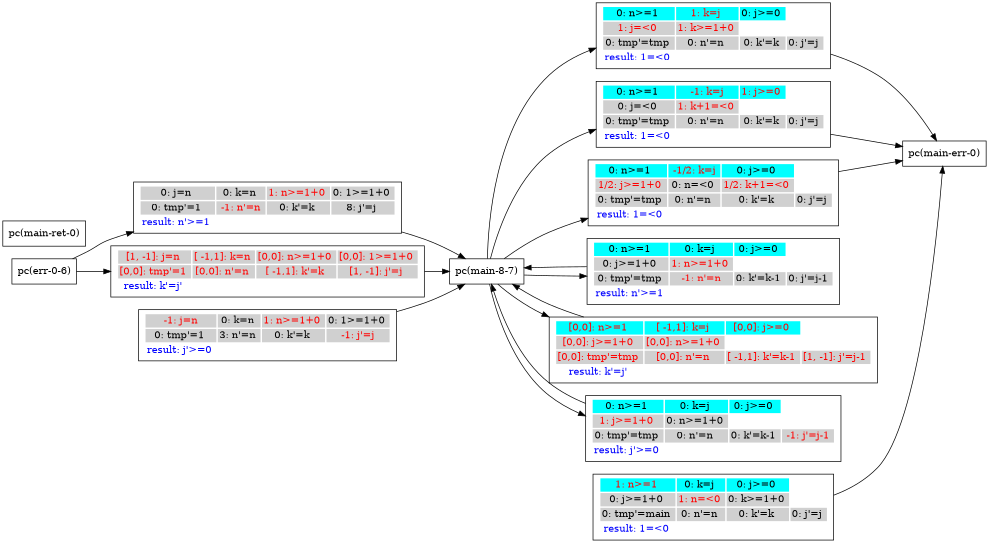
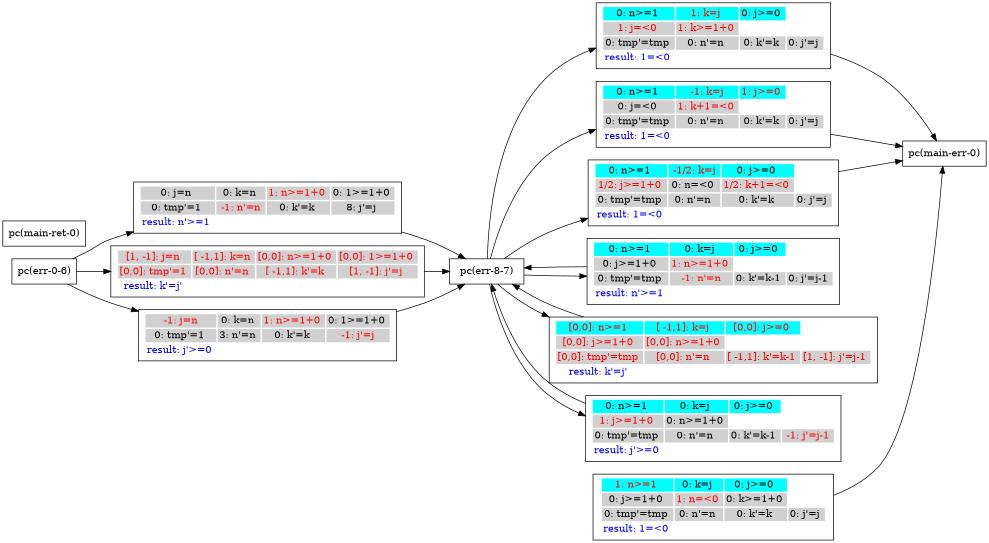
(487, 271) -> (487, 271)
none -> (99, 299)
(638, 514) -> (638, 514)
